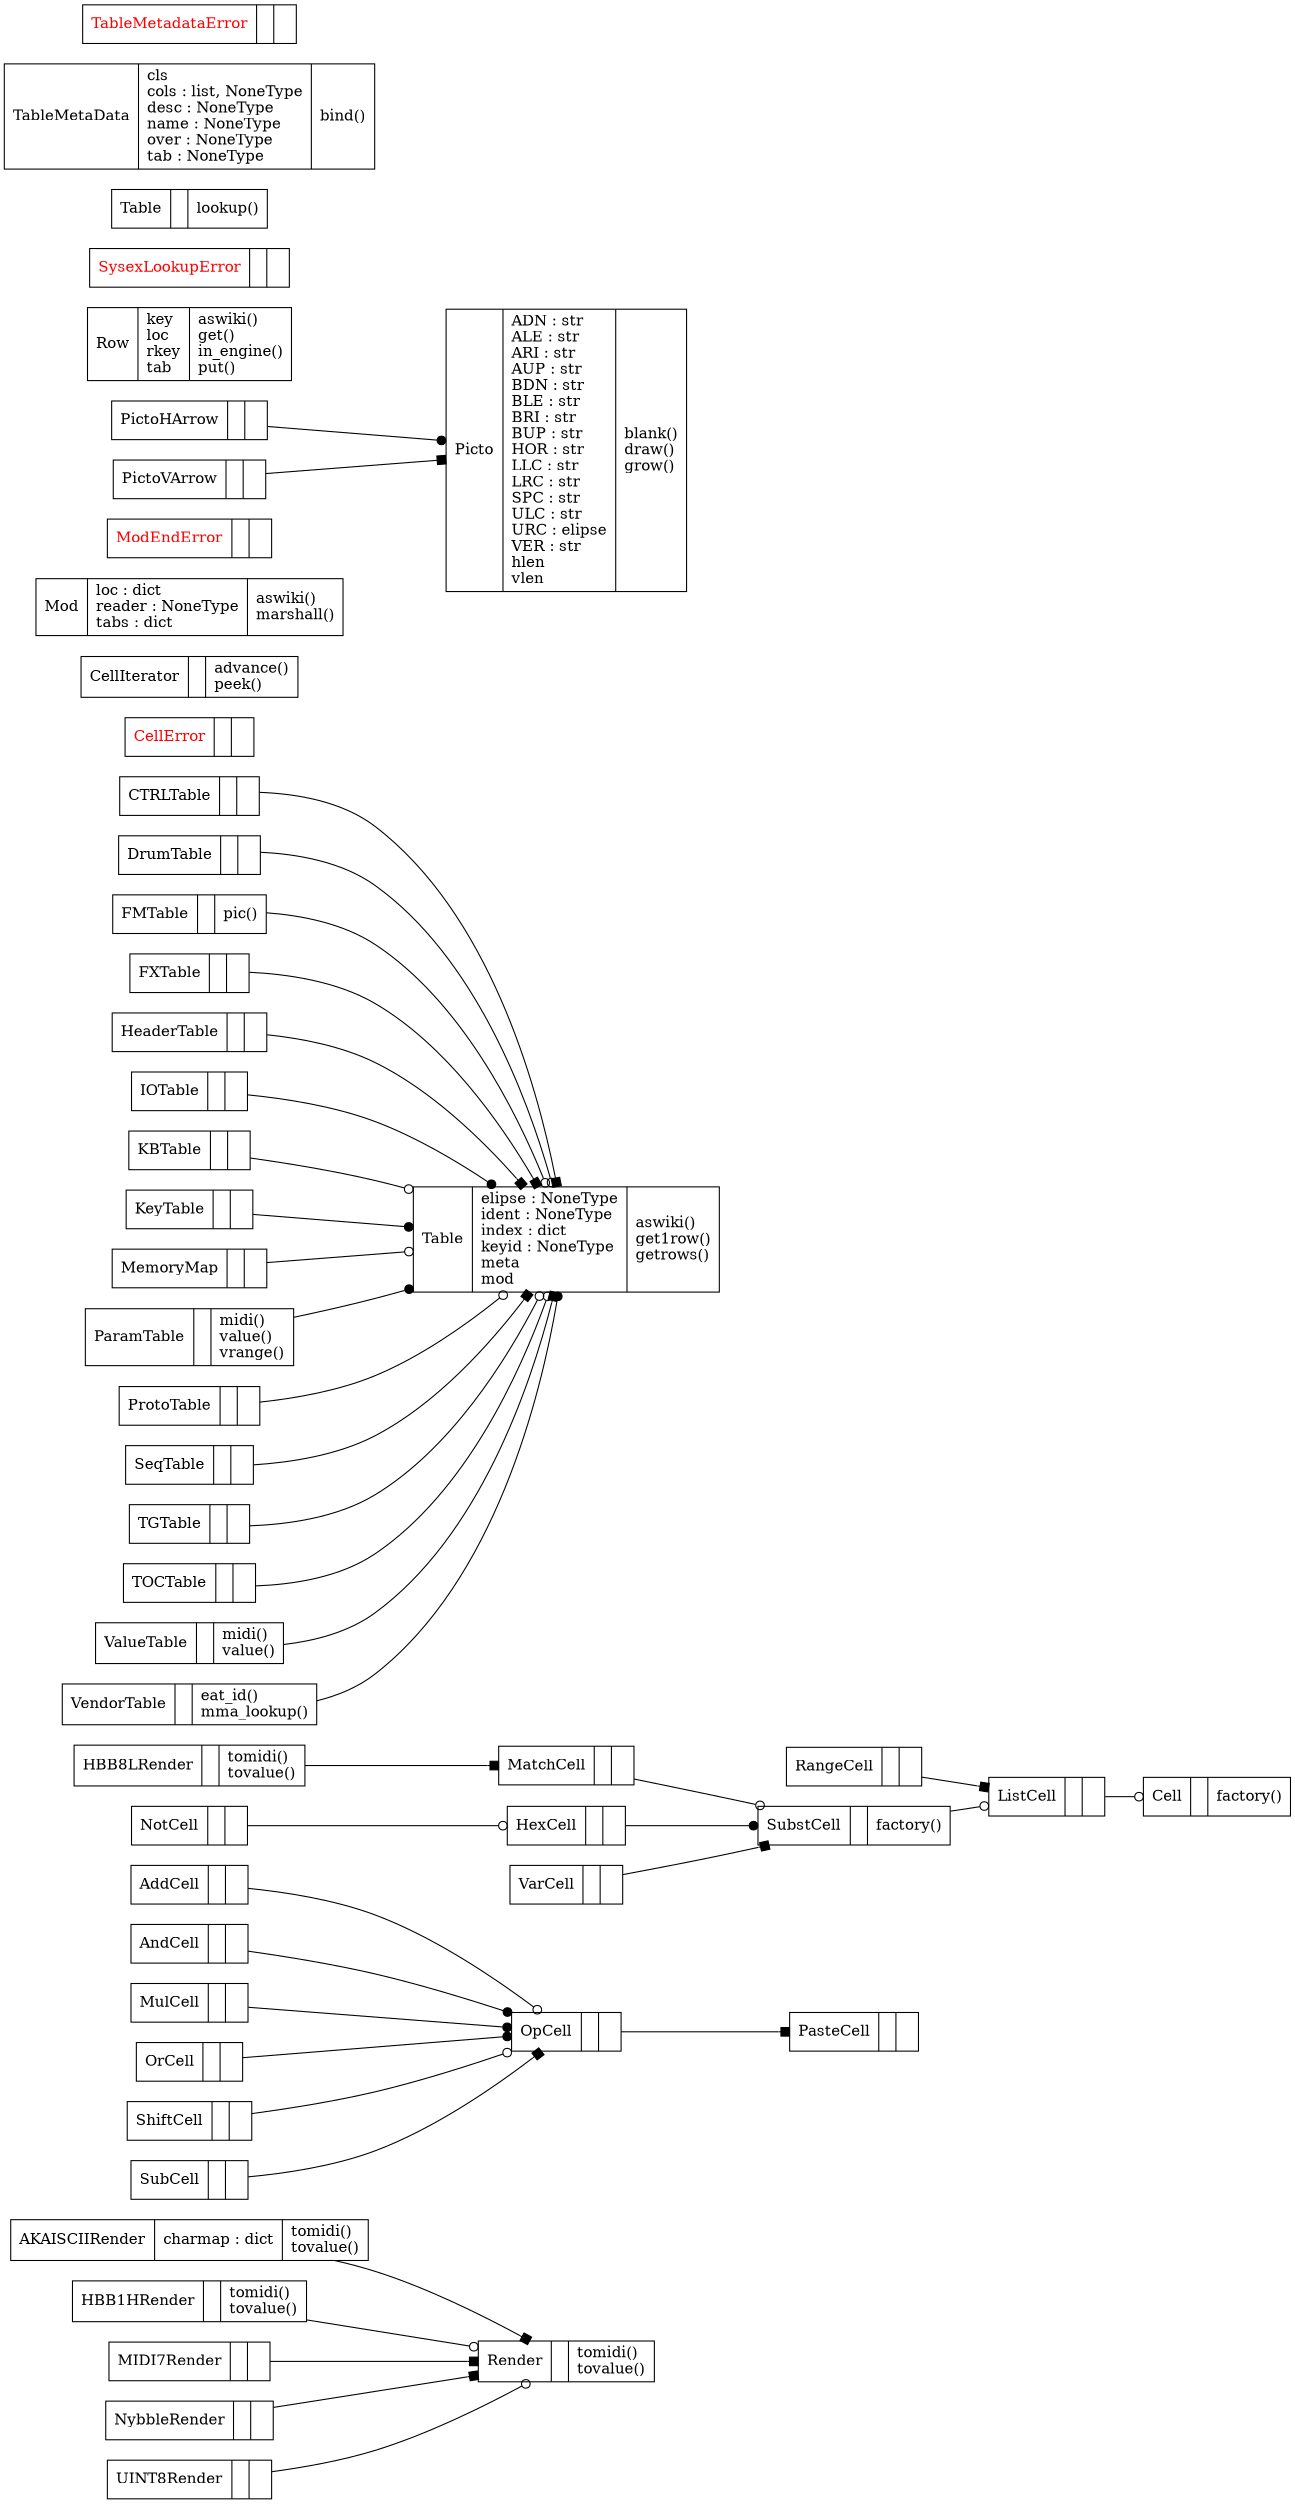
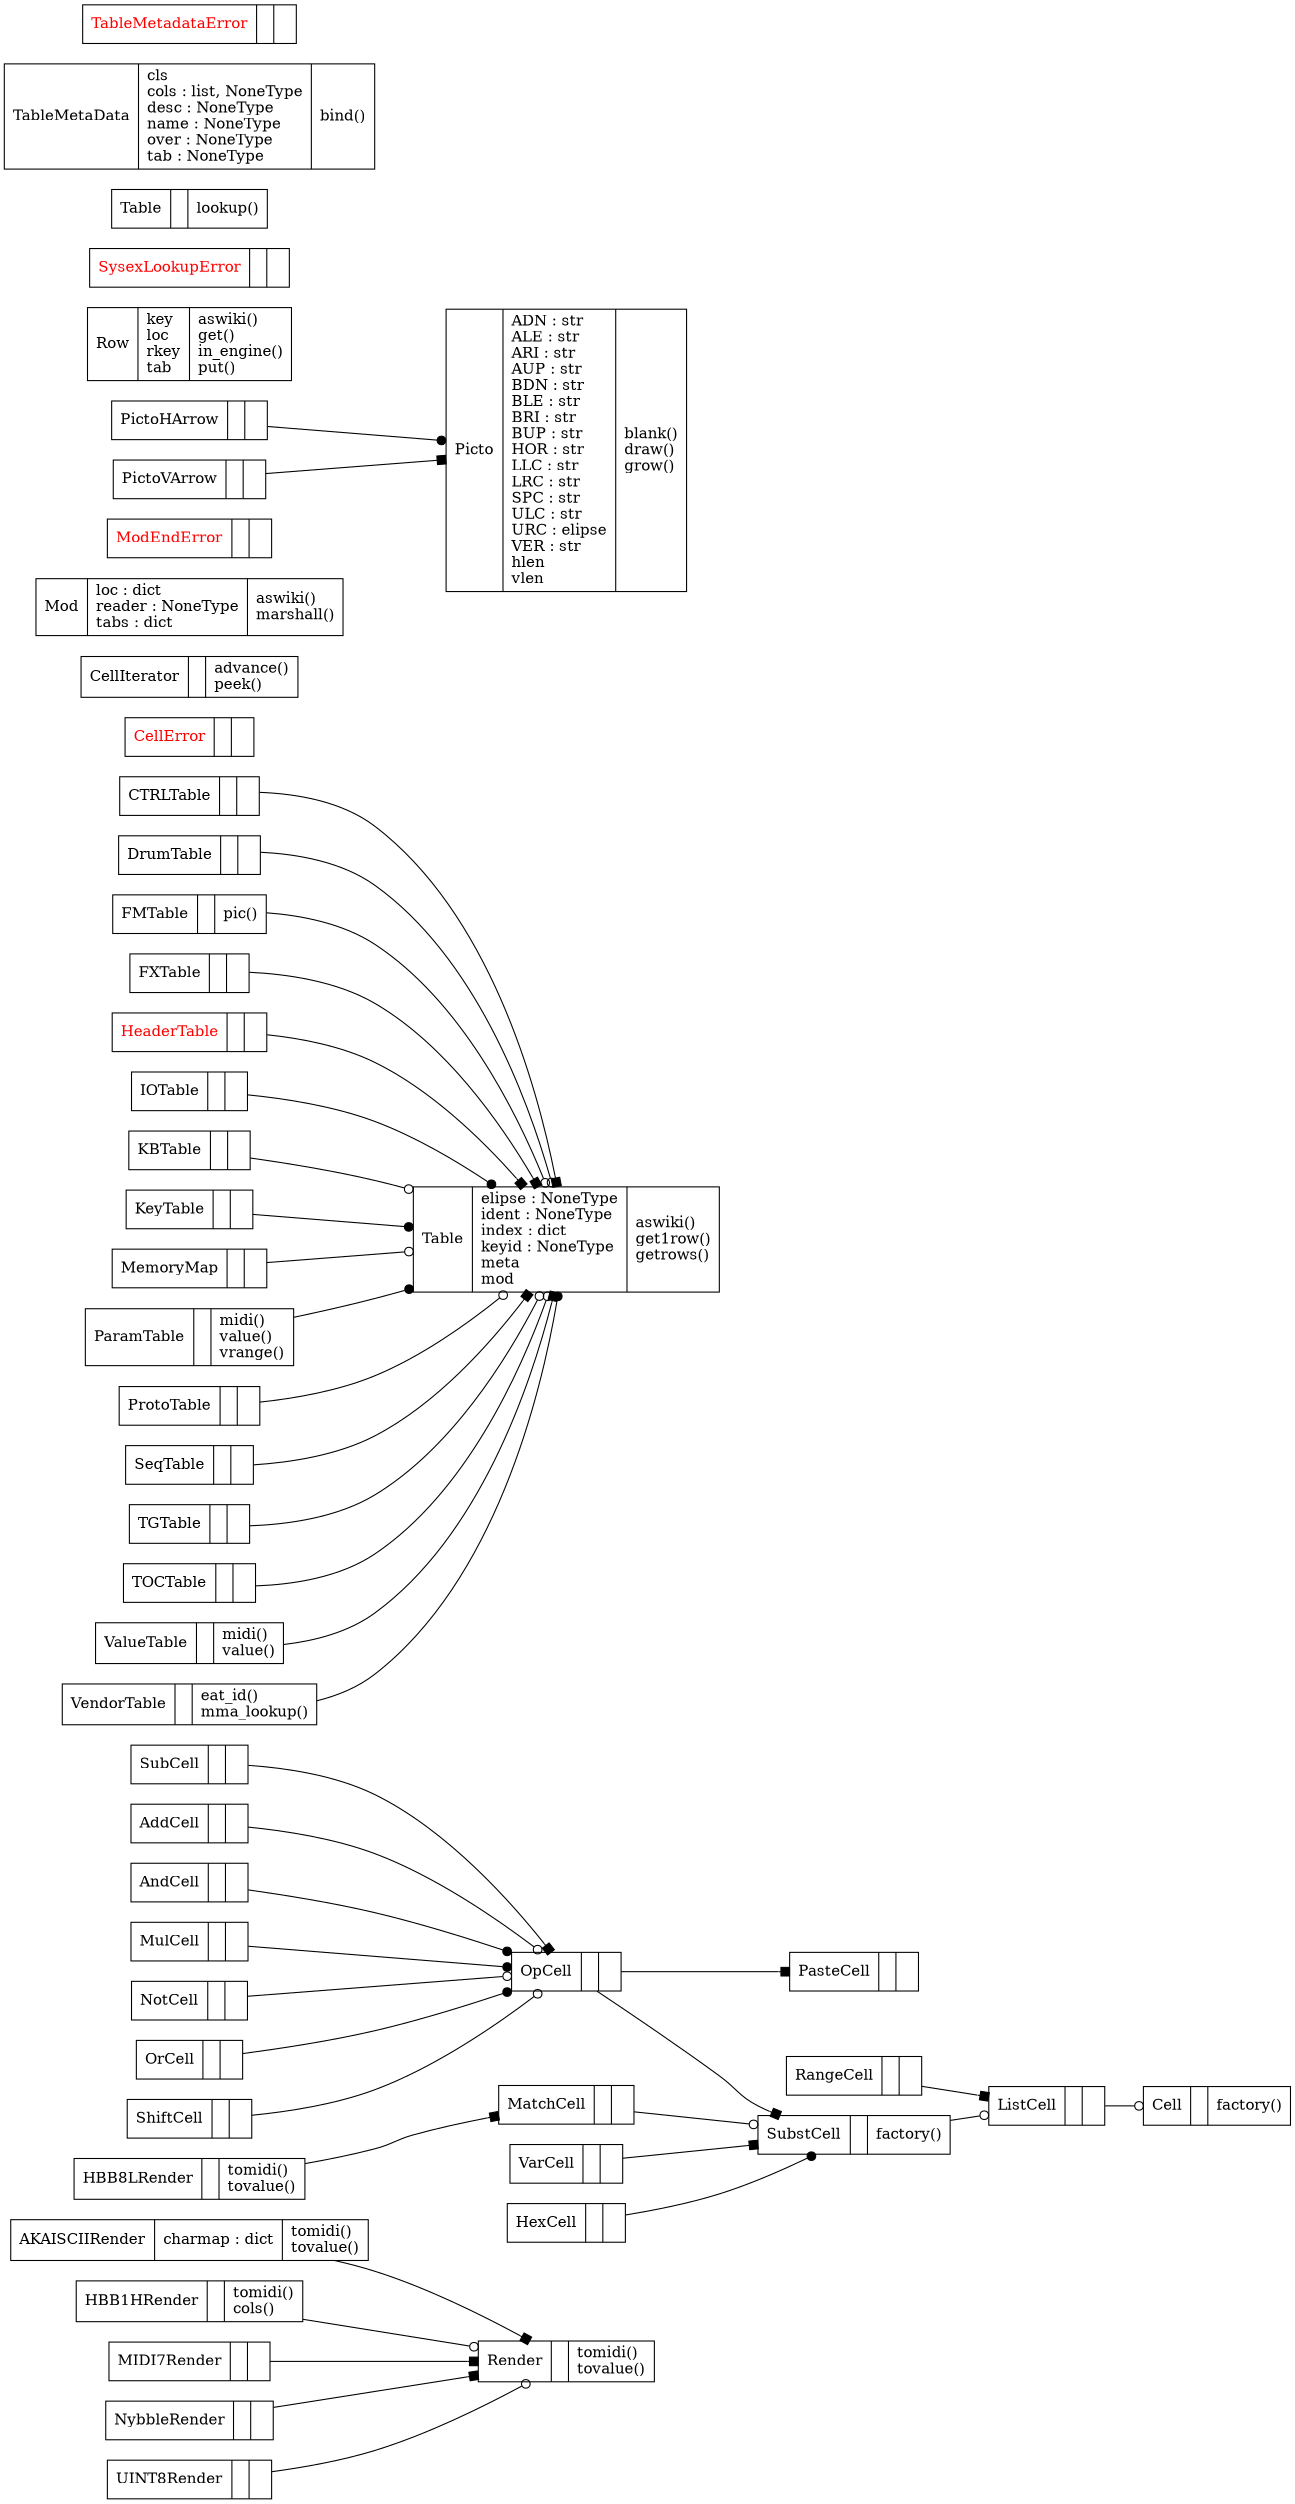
(189, 1032) -> (189, 1032)
(373, 1826) -> (375, 1986)
none -> (684, 2051)
(264, 2309) -> (254, 2309)
